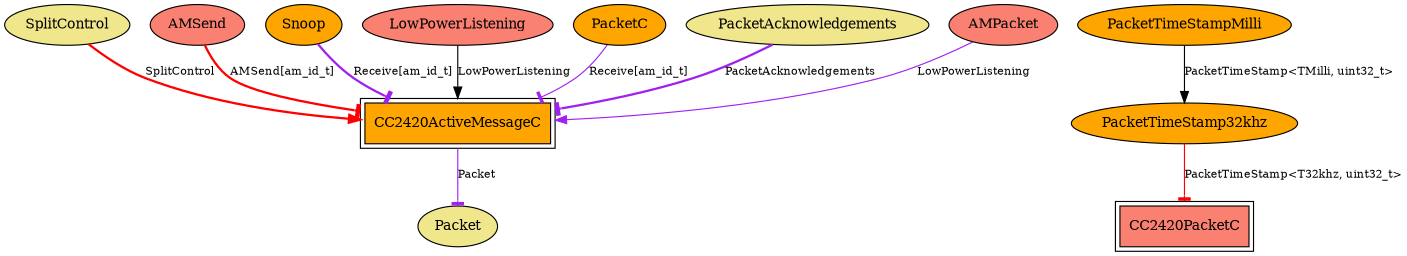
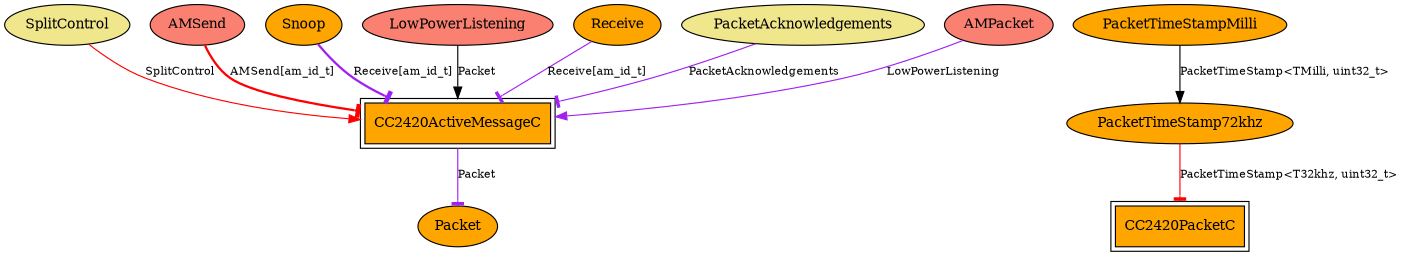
(620, 25) -> (617, 25)
(514, 72) -> (477, 72)
(670, 85) -> (659, 76)
(213, 98) -> (213, 98)
(1184, 123) -> (1180, 123)
(458, 226) -> (458, 226)
(1184, 226) -> (1180, 226)
